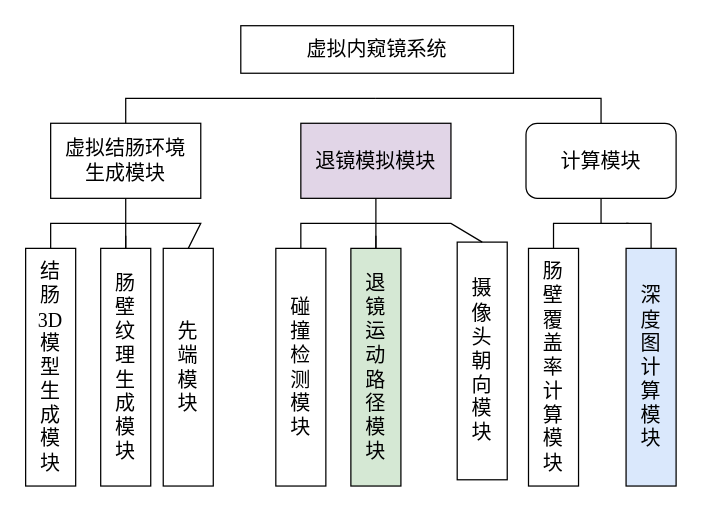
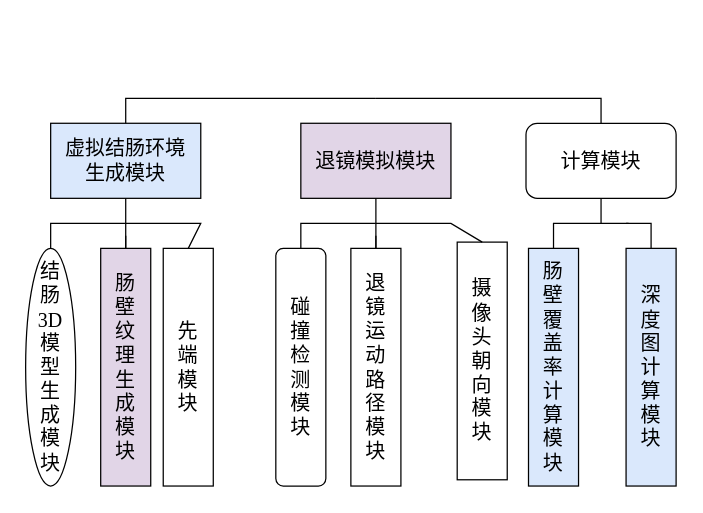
(377, 49) -> none
(126, 161) -> (126, 161)
(51, 367) -> (51, 367)
(126, 367) -> (126, 367)
(301, 367) -> (301, 367)
(376, 367) -> (376, 367)
(553, 367) -> (553, 367)
